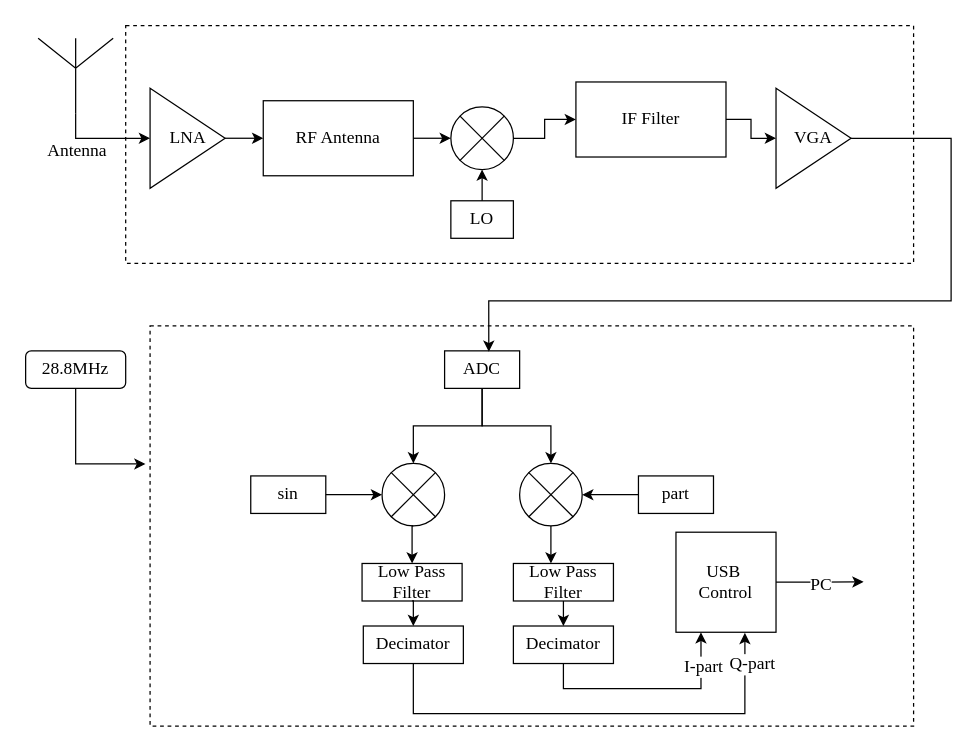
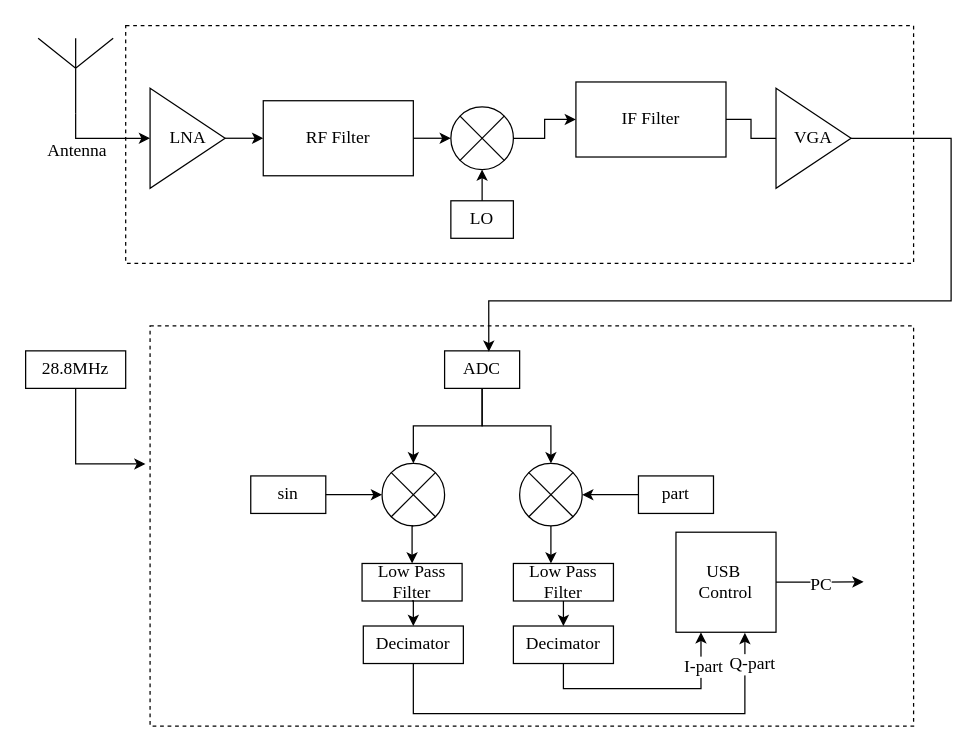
(338, 138) -> (338, 138)
(766, 138) -> (769, 138)
(76, 369) -> (76, 369)
